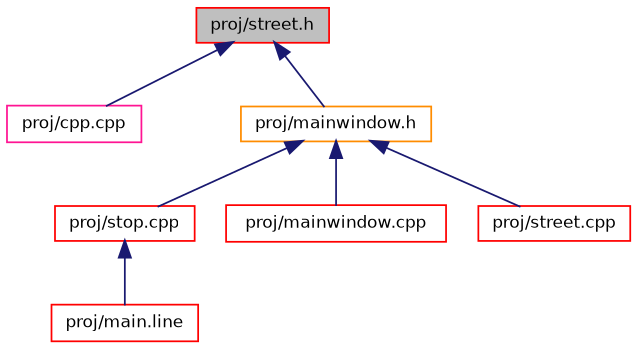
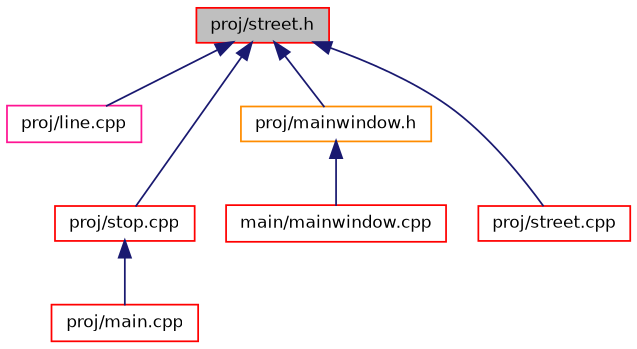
(74, 124) -> (74, 124)
(222, 177) -> (189, 132)
(453, 177) -> (451, 108)
(336, 223) -> (336, 223)
(125, 323) -> (125, 323)
